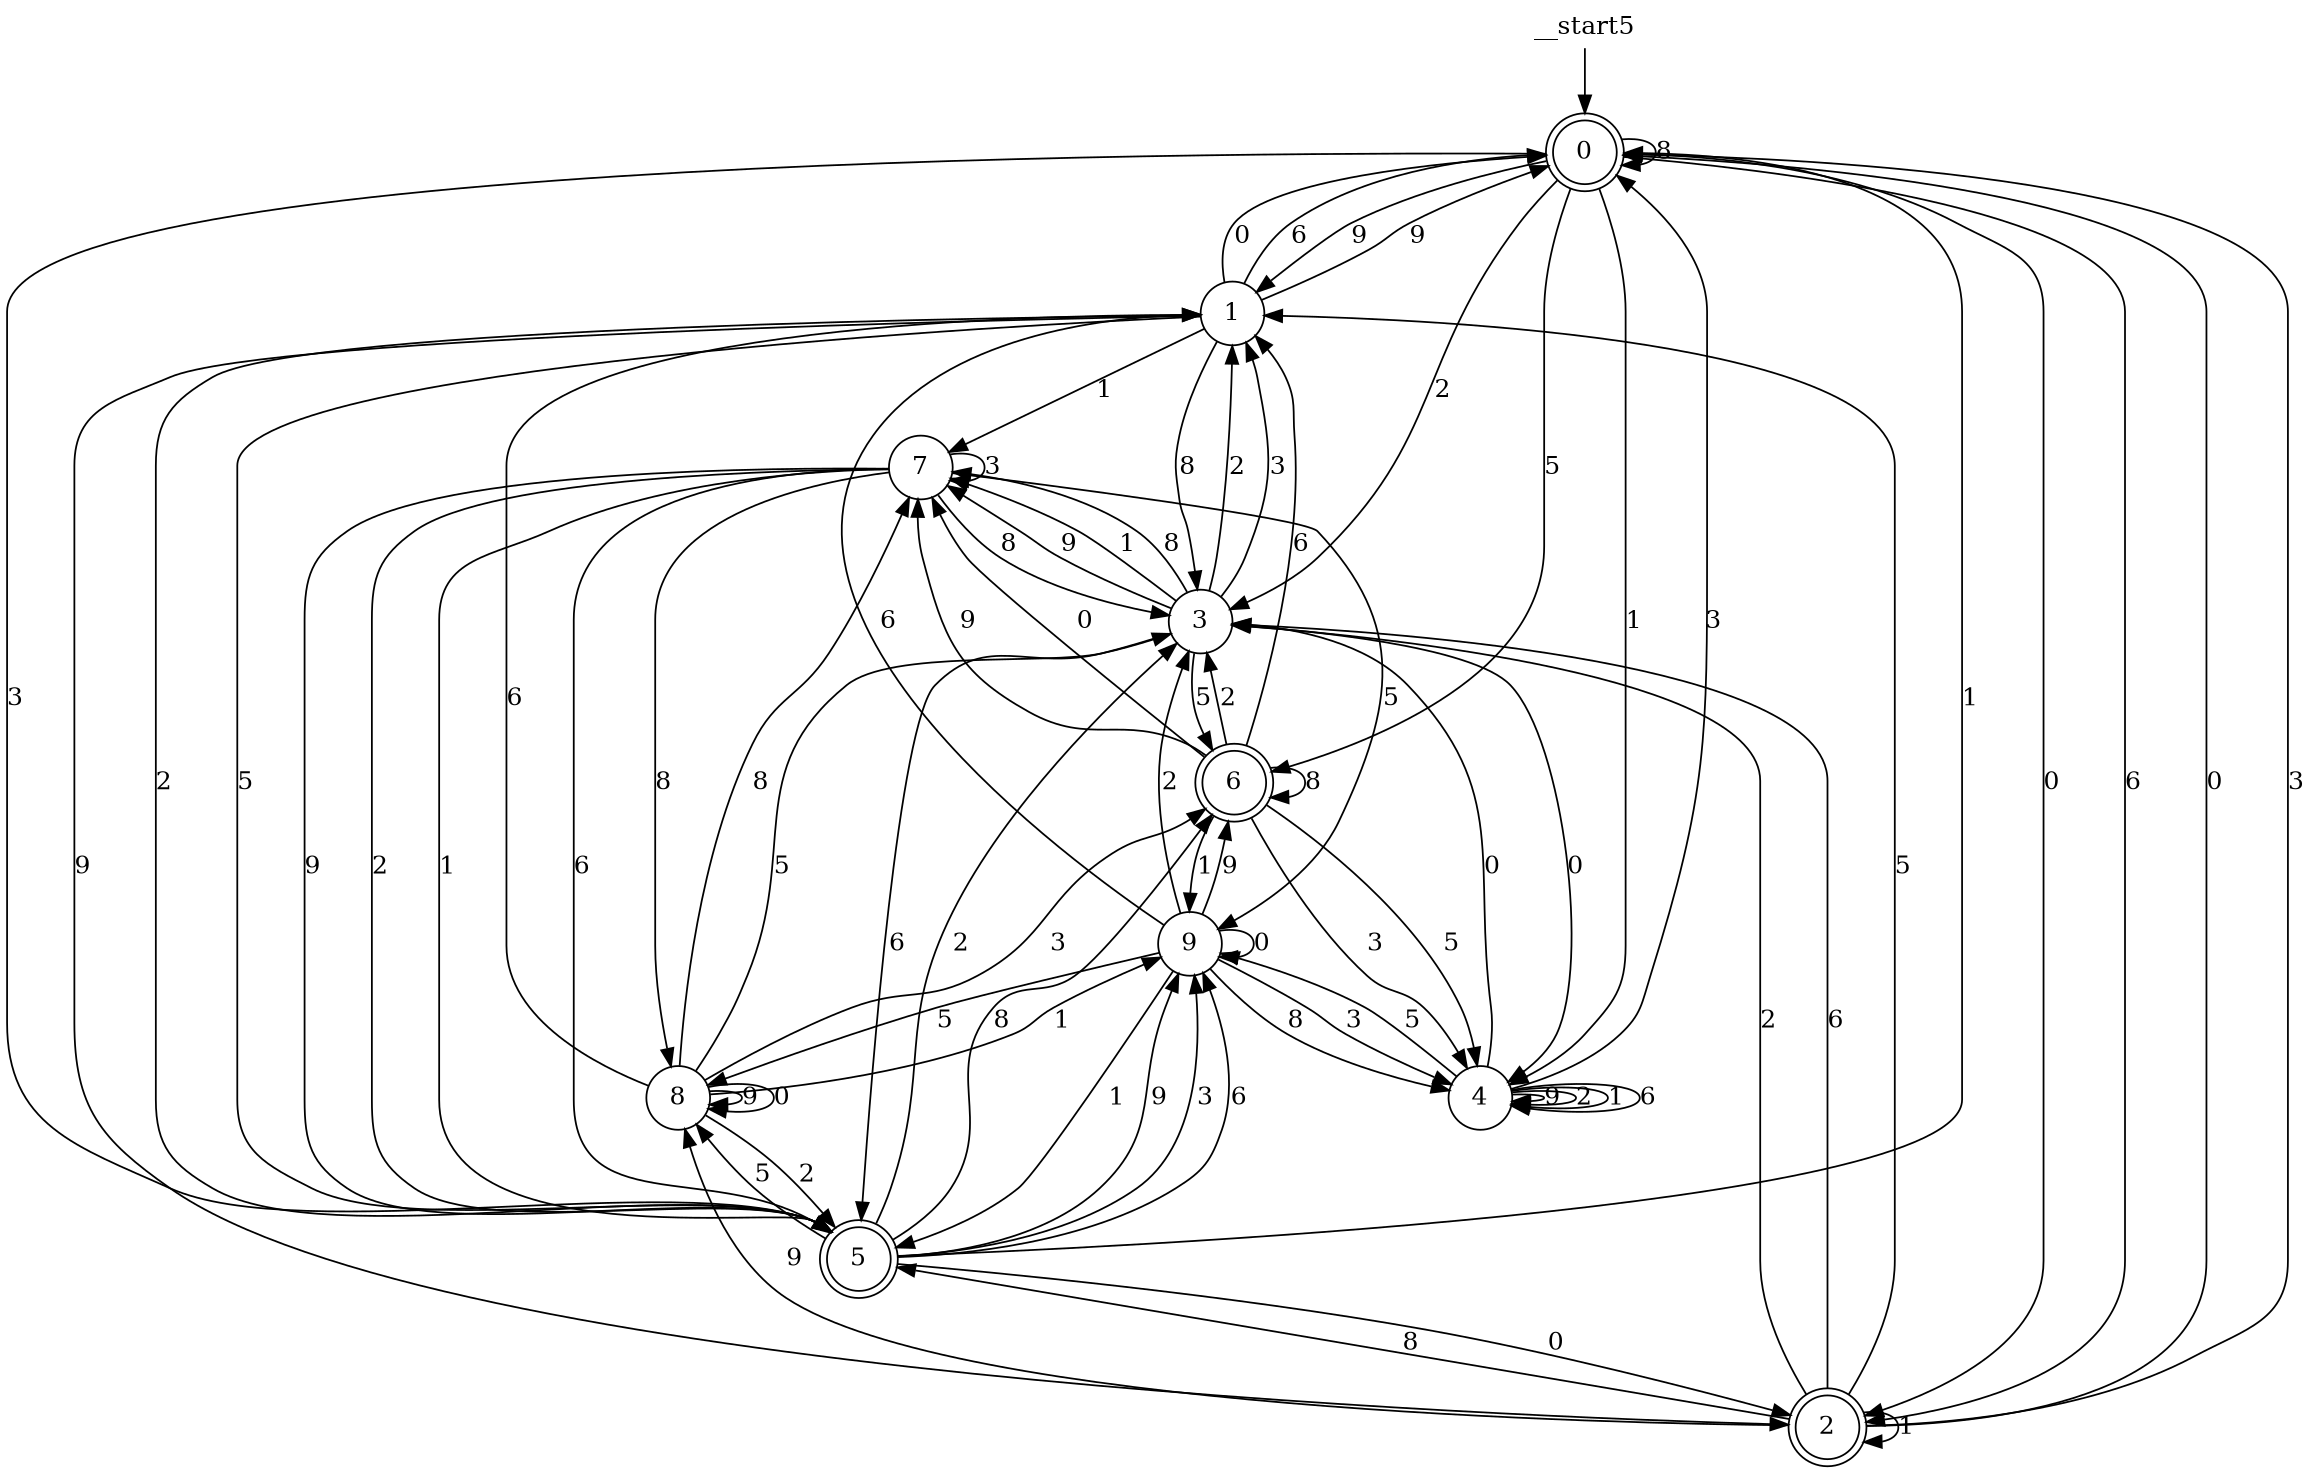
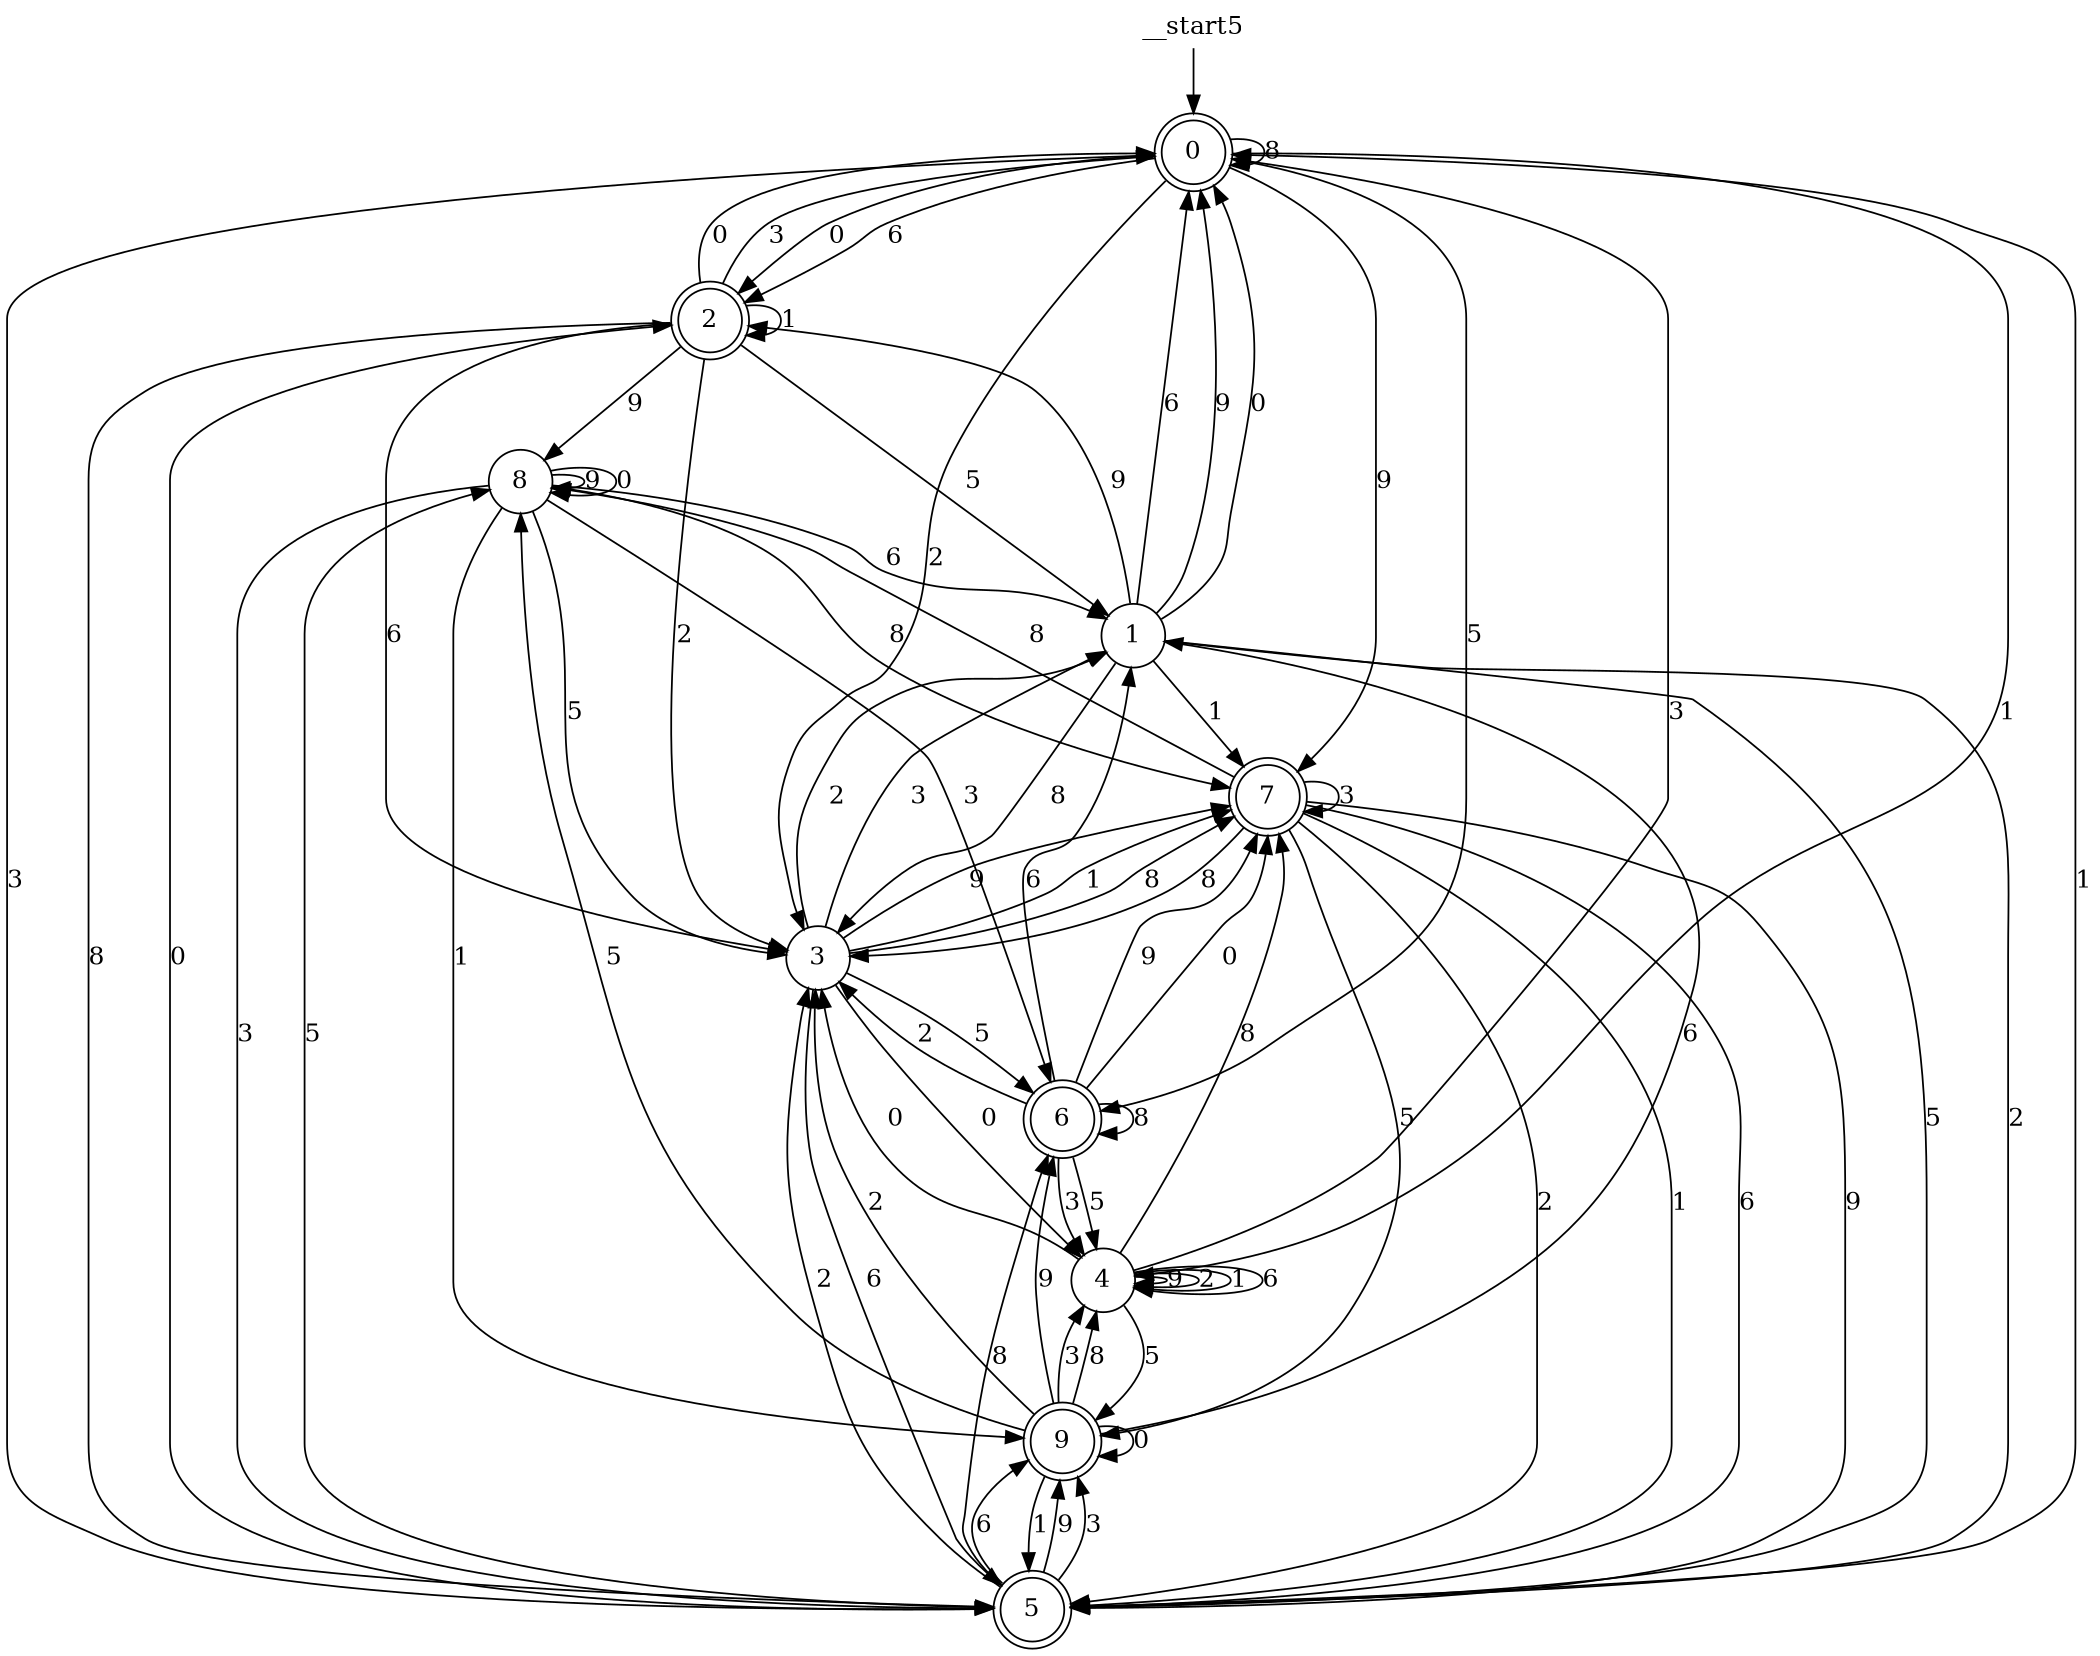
(1400, 202) -> (1376, 438)
(921, 468) -> (1268, 797)
(1197, 853) -> none
(1190, 944) -> (1062, 1441)
none -> (1230, 1051)
(808, 1175) -> (246, 1035)
